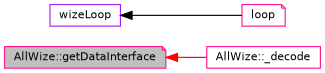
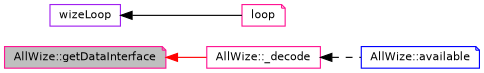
none -> (420, 57)
